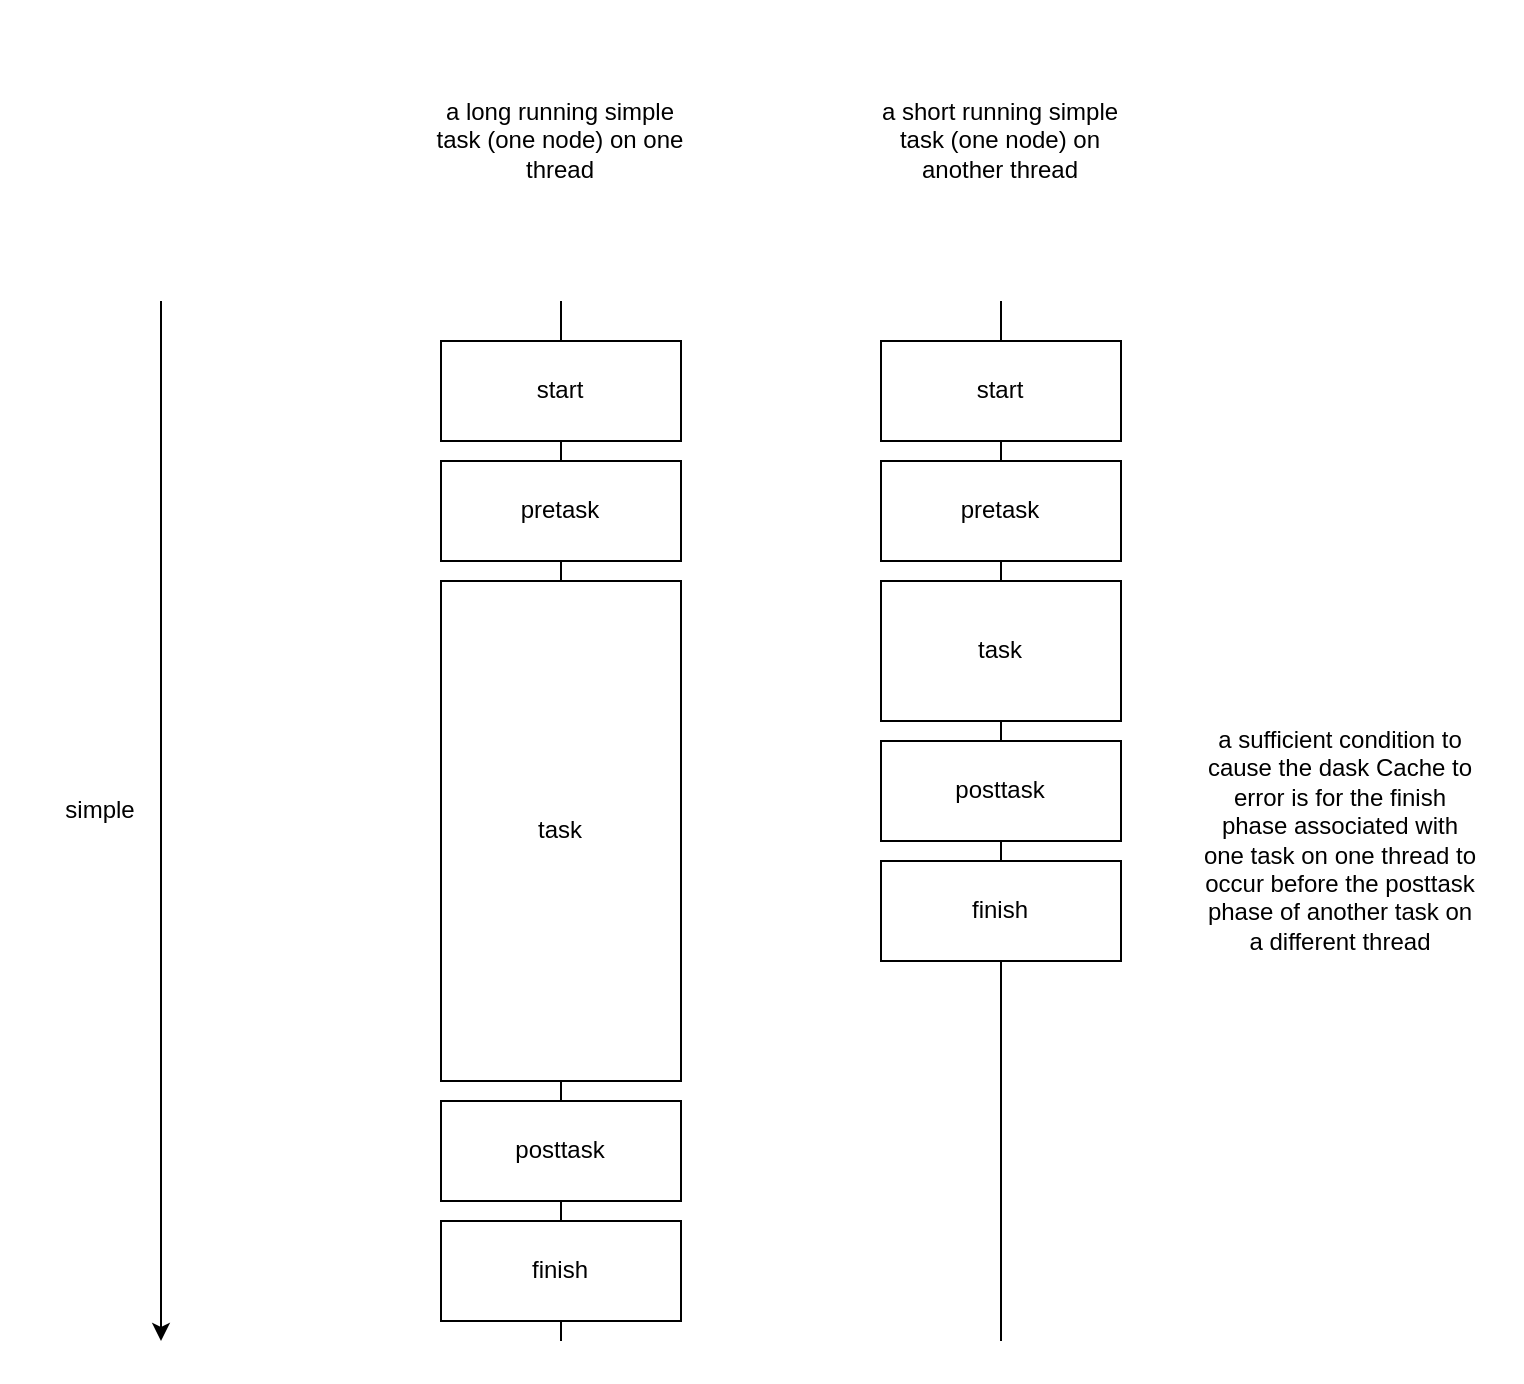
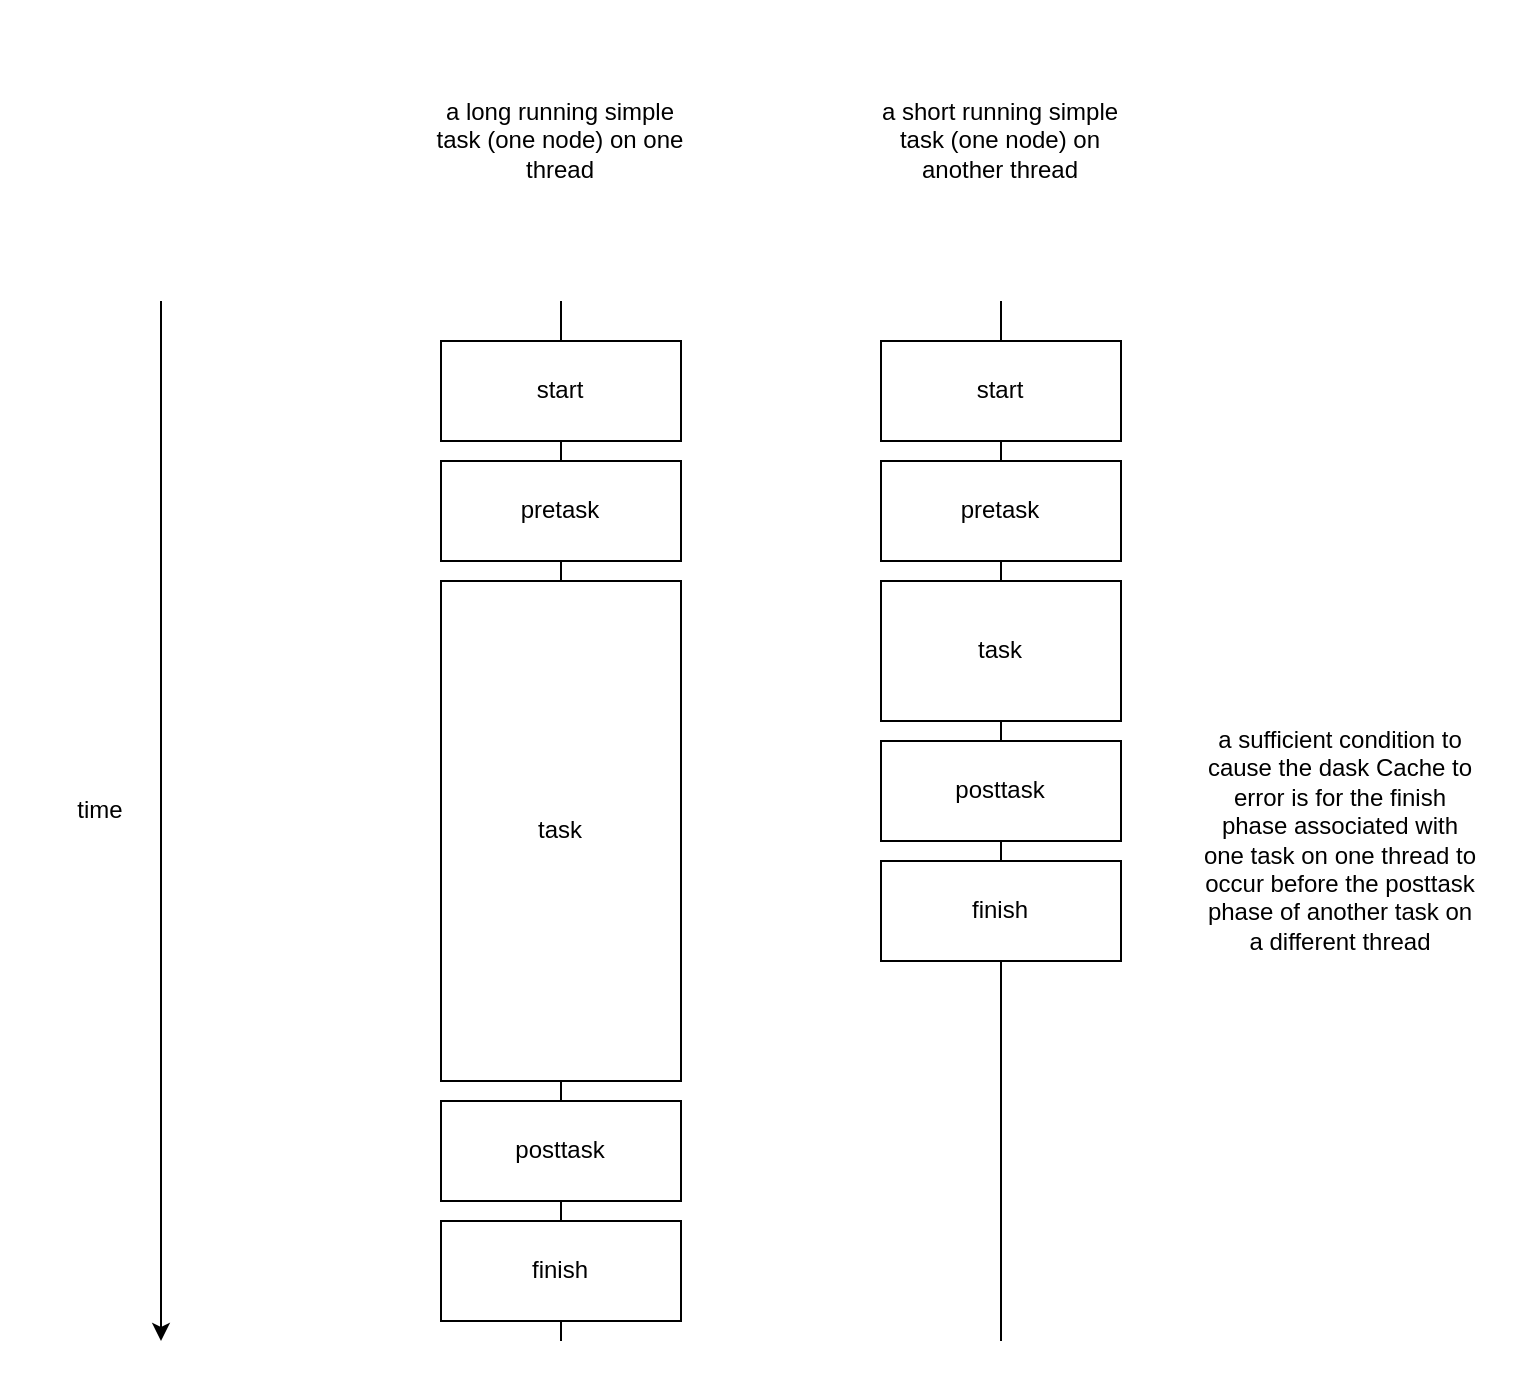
(101, 811) -> (101, 811)
